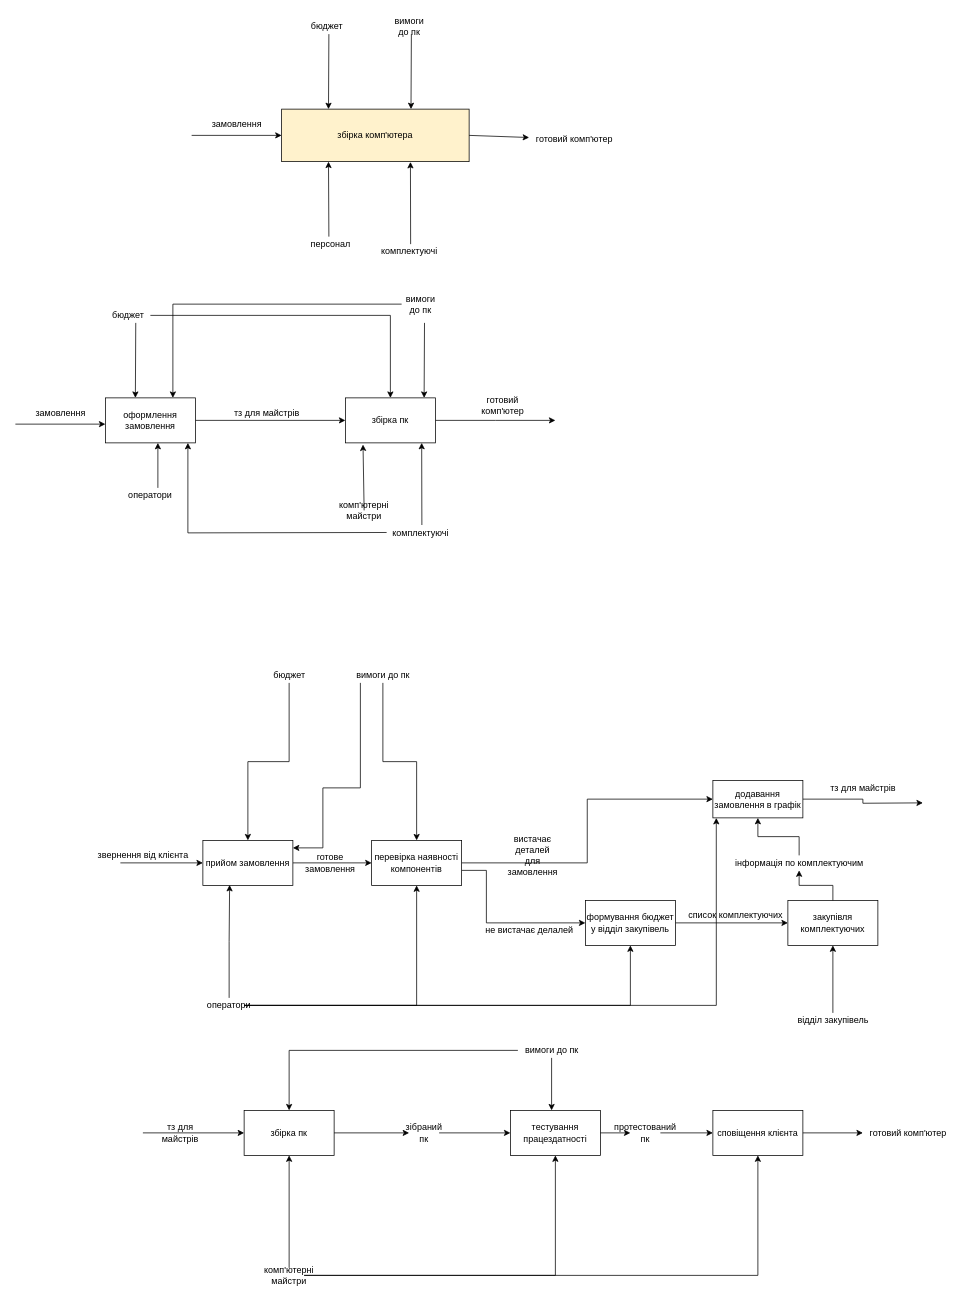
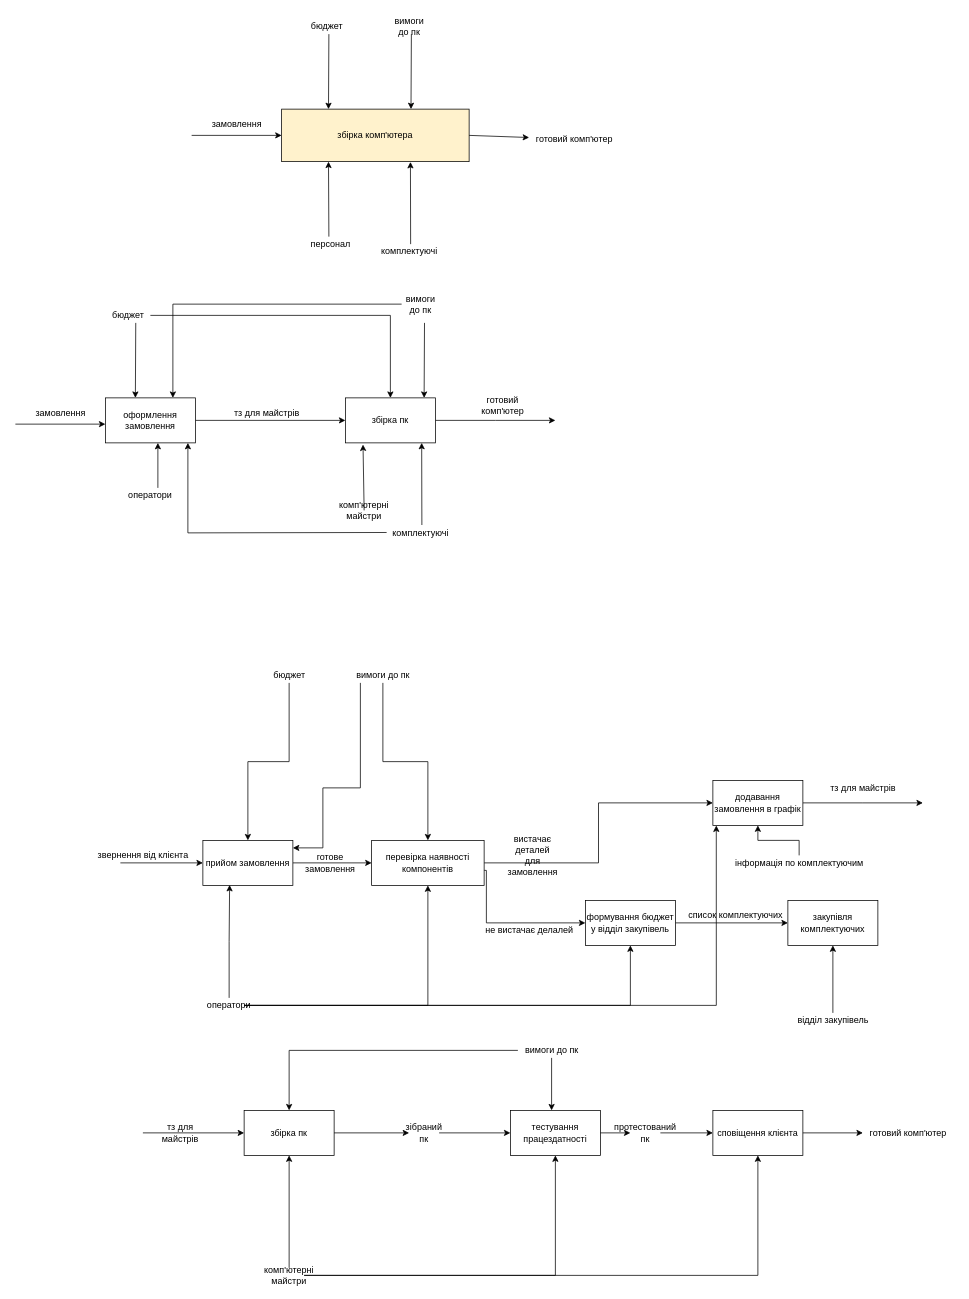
(758, 799) -> (758, 803)
(417, 863) -> (428, 863)
(812, 885) -> none
